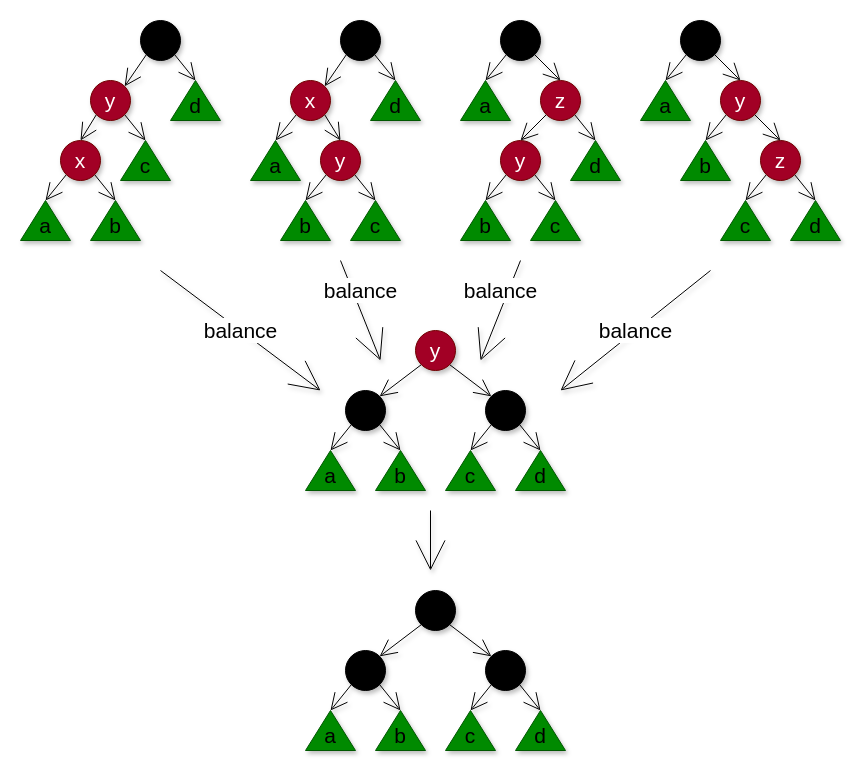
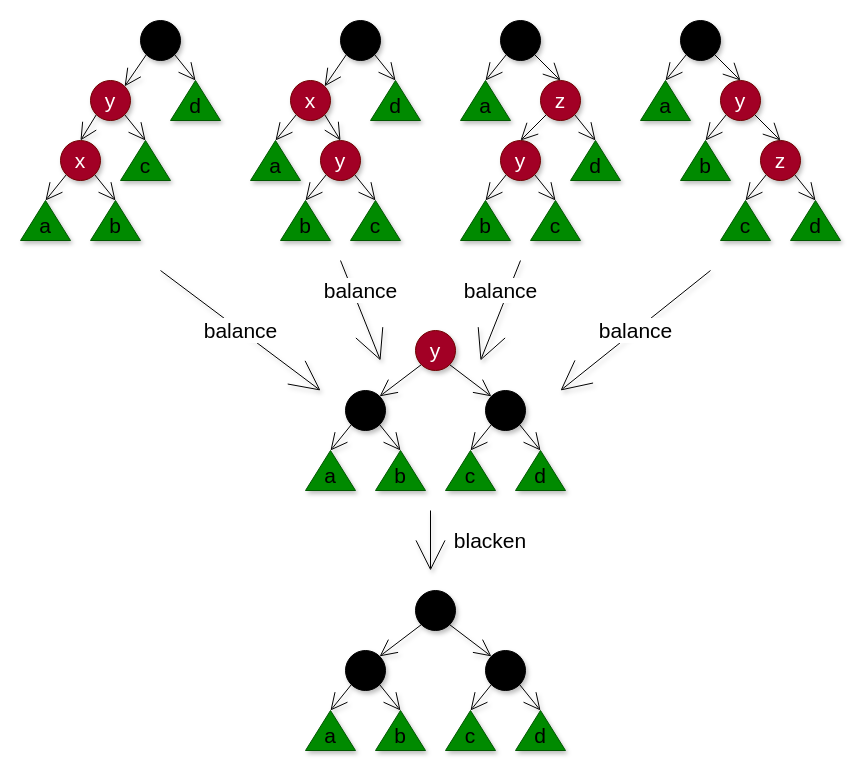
none -> (491, 541)
